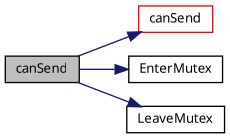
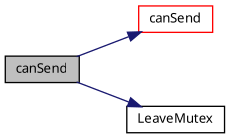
(176, 69) -> none
